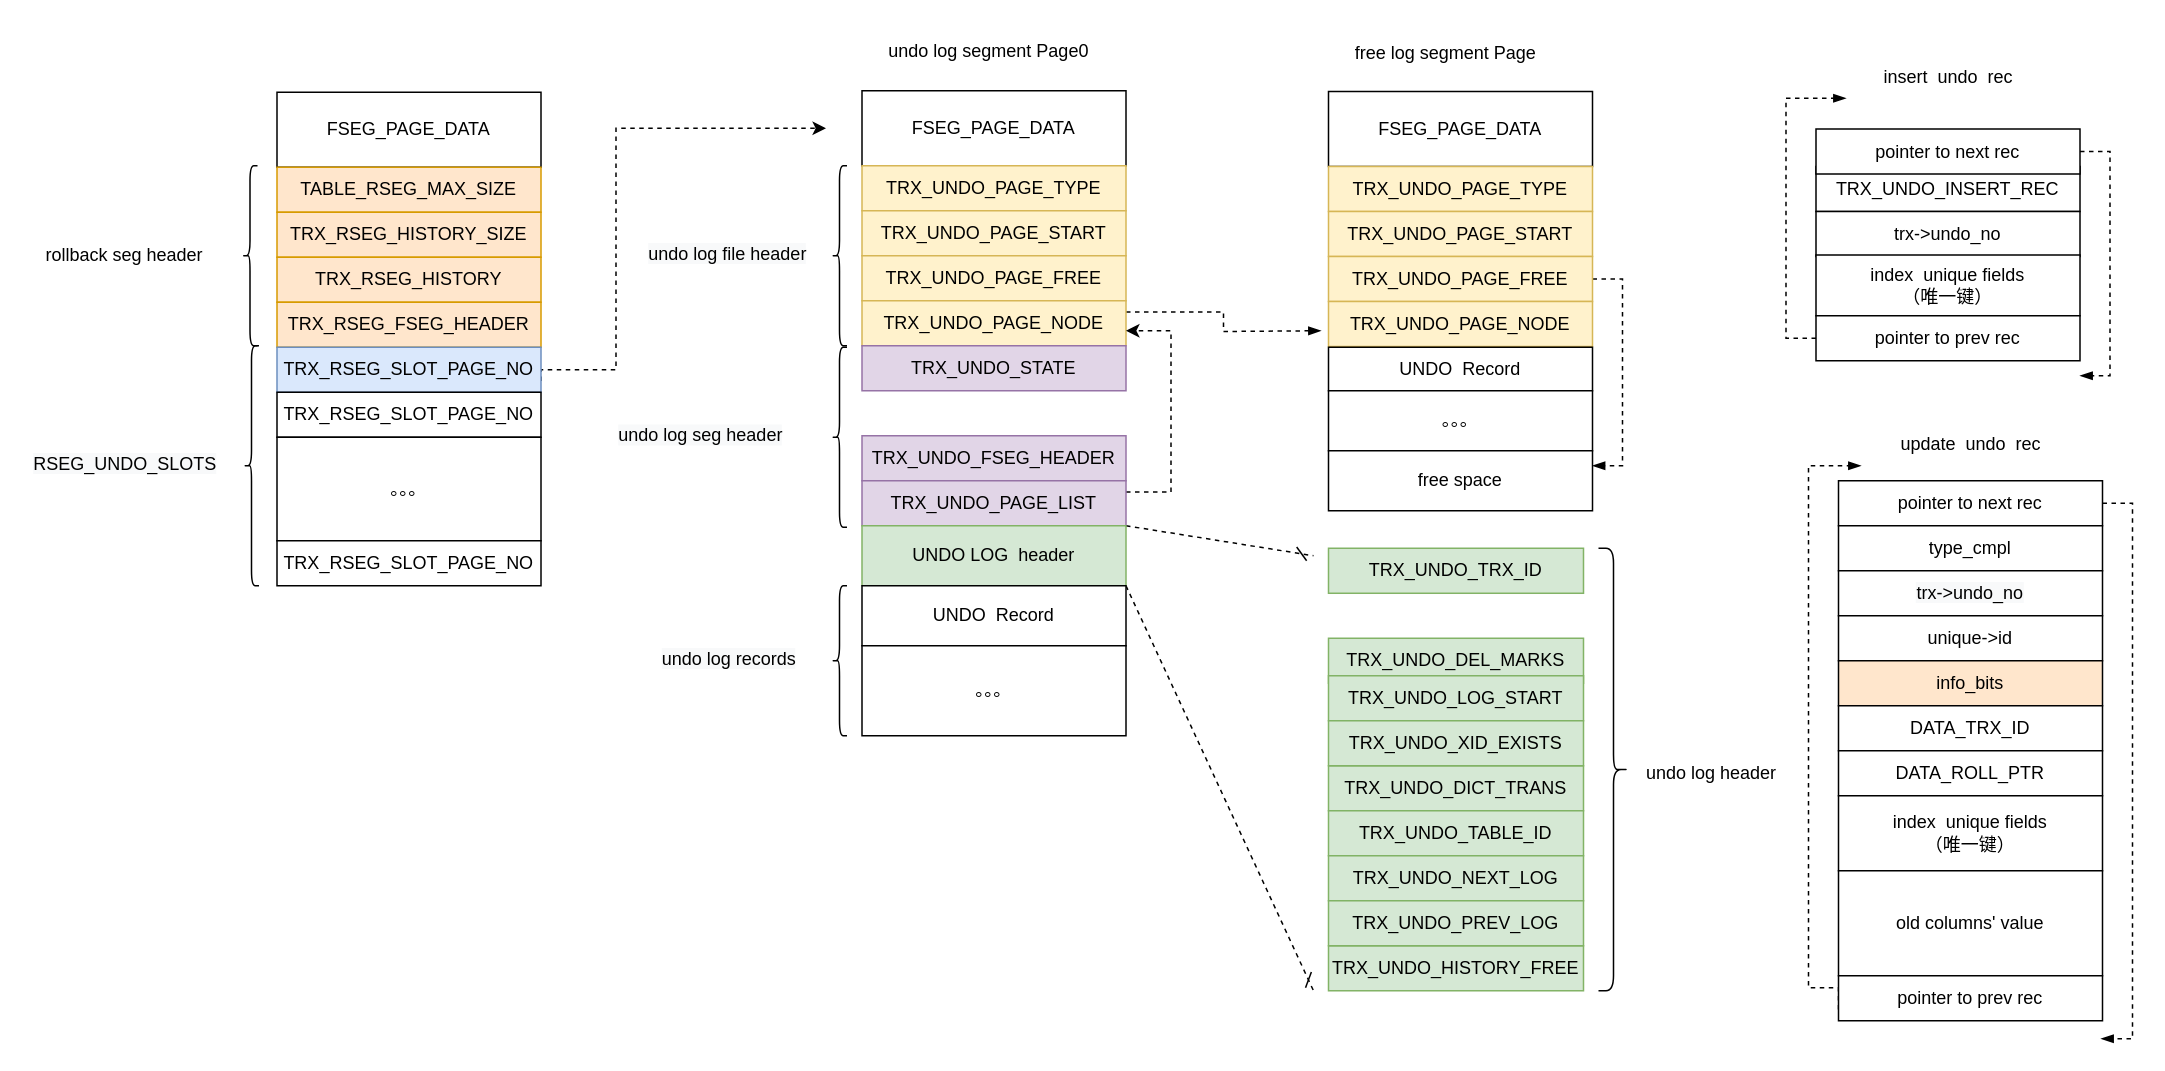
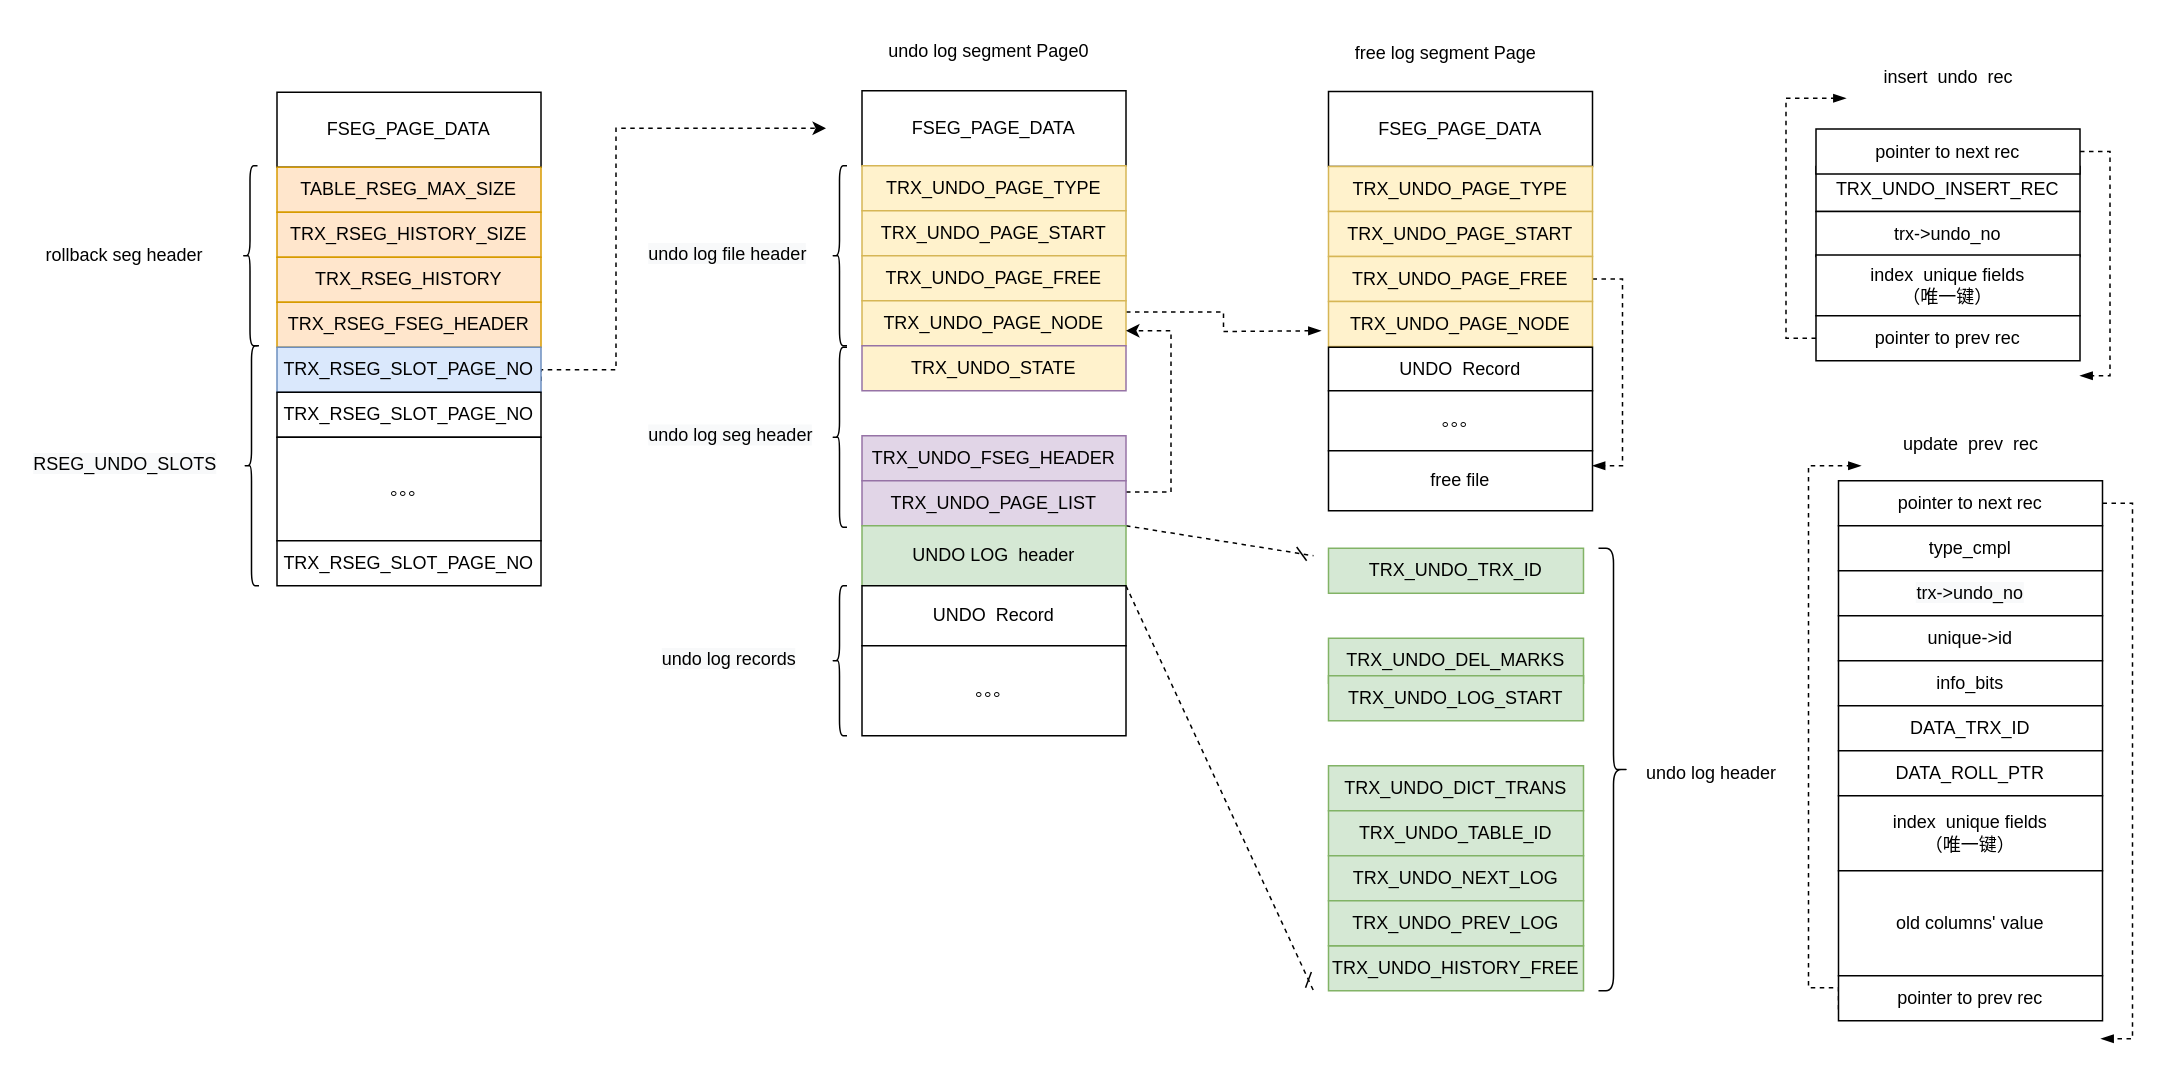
(994, 368) -> (994, 368)
(702, 437) -> (732, 437)
(1971, 445) -> (1971, 445)
(1460, 481) -> (1460, 481)
(1970, 683) -> (1970, 683)
(1456, 743) -> none
